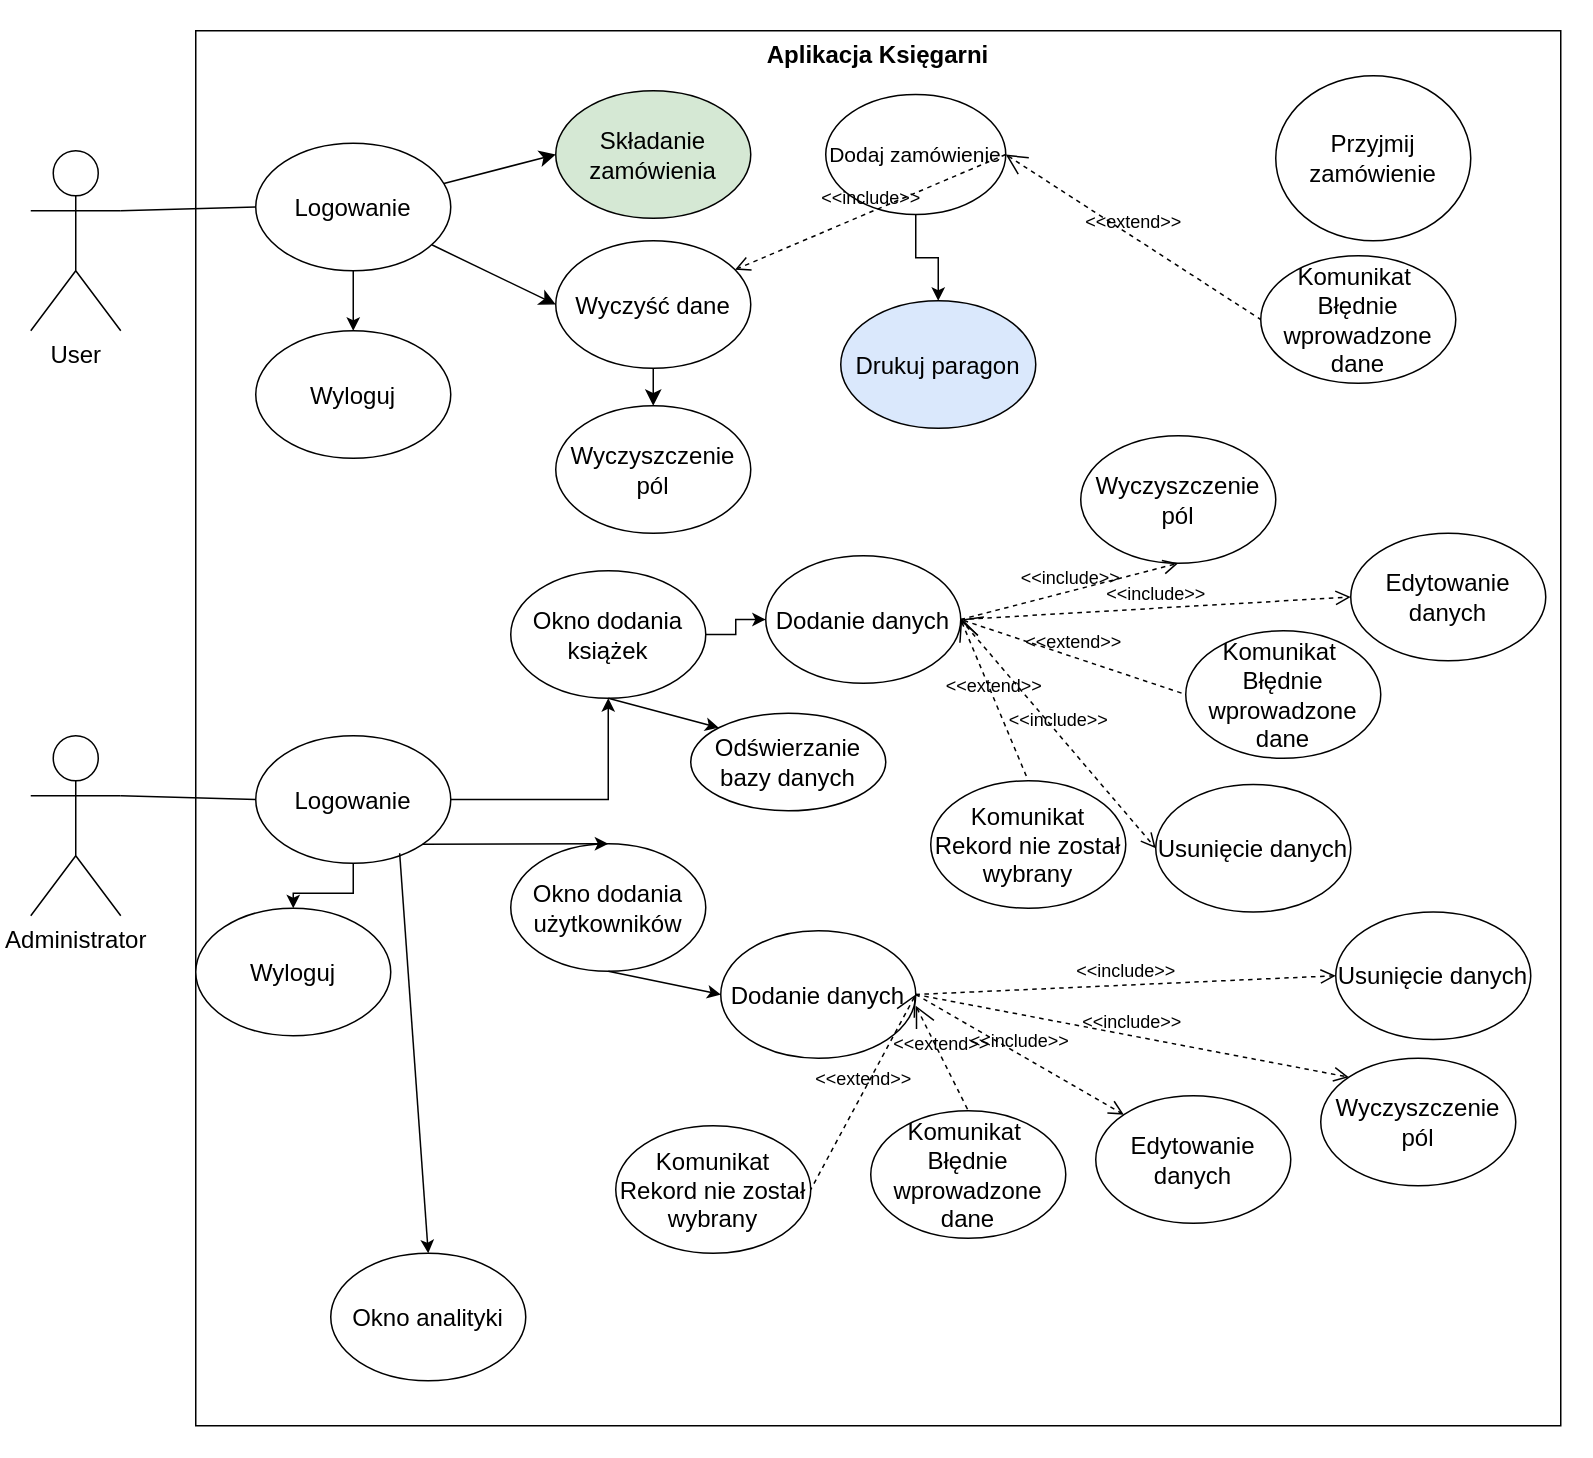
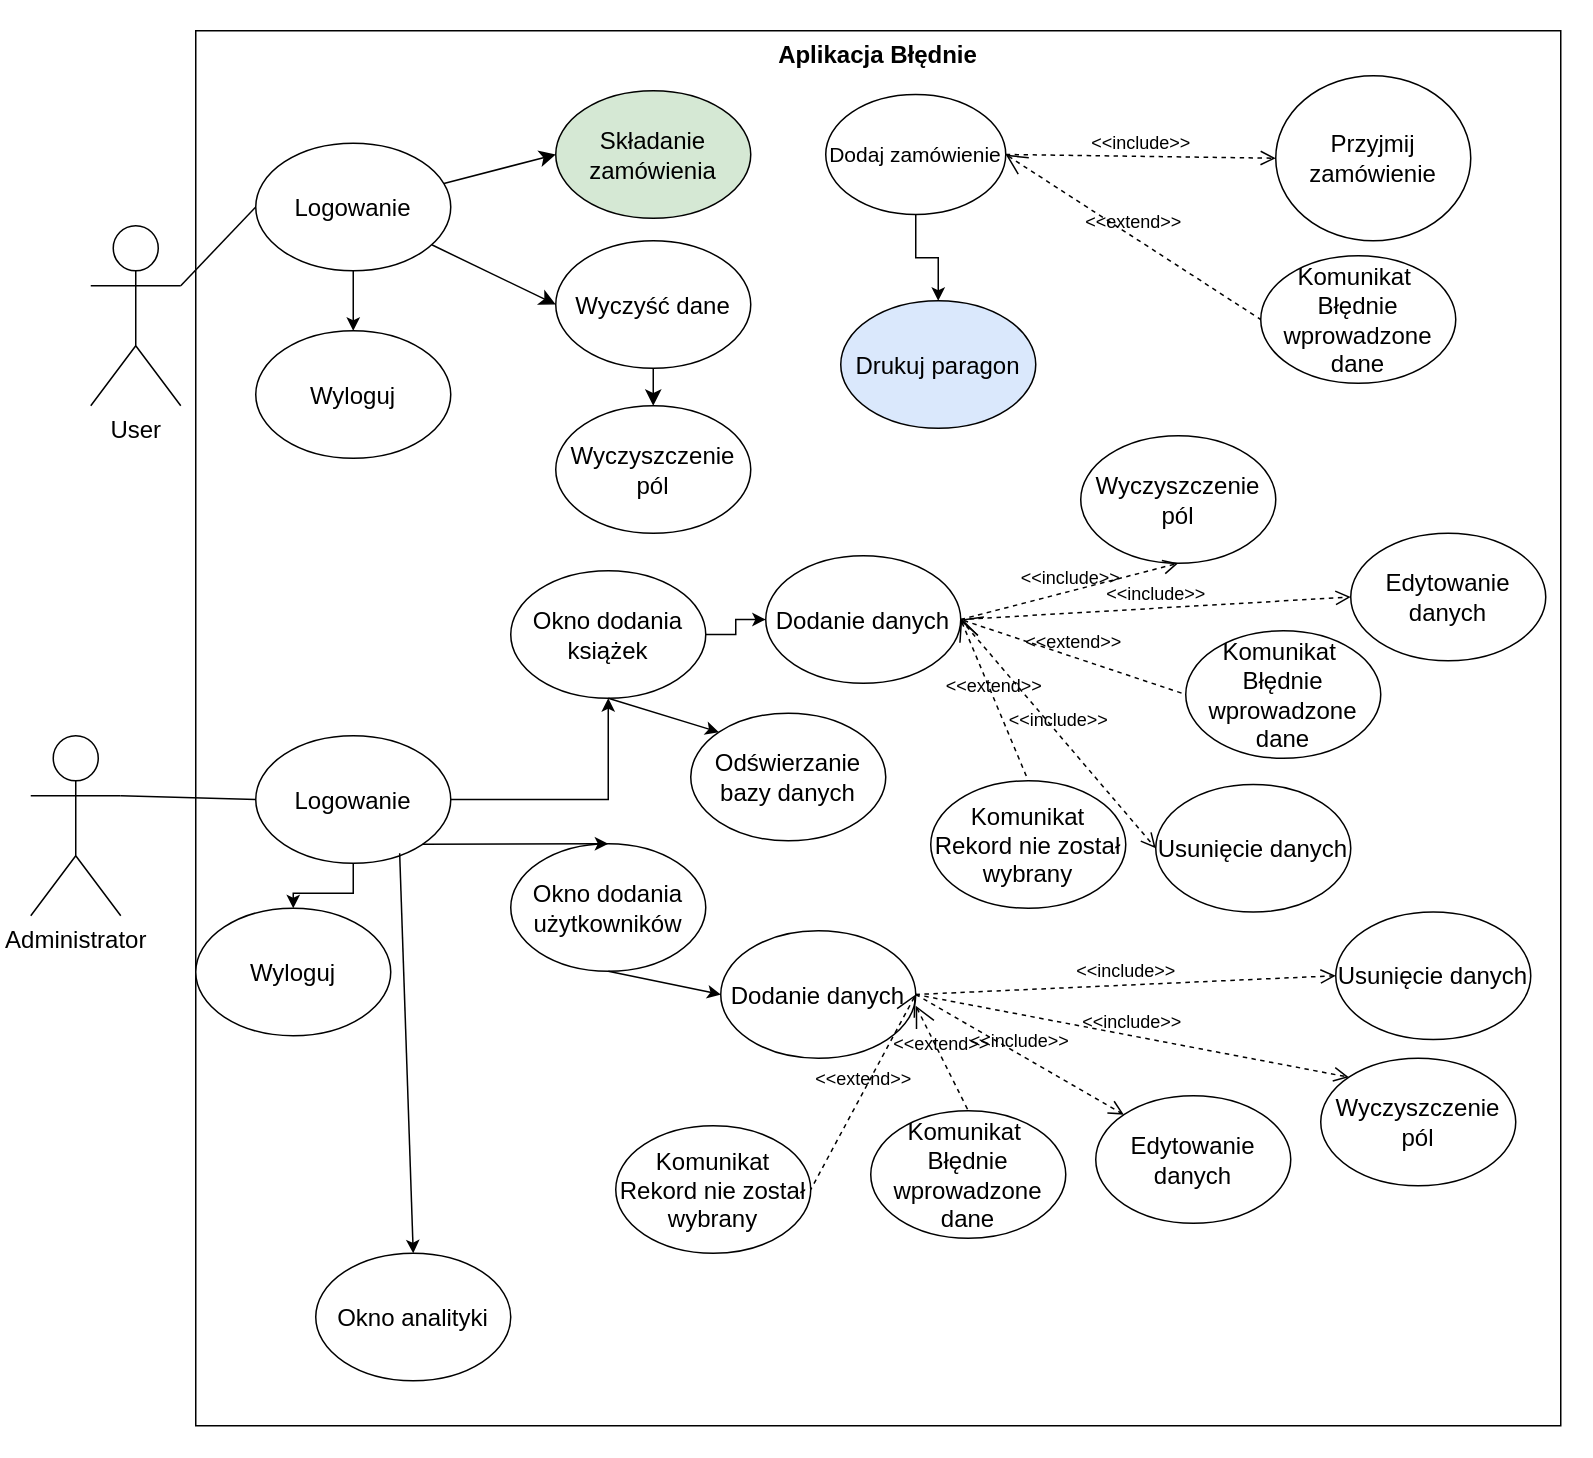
(878, 56) -> (878, 56)
(871, 212) -> (1141, 156)
(76, 241) -> (136, 316)
(788, 762) -> (788, 777)
(428, 1317) -> (413, 1317)
